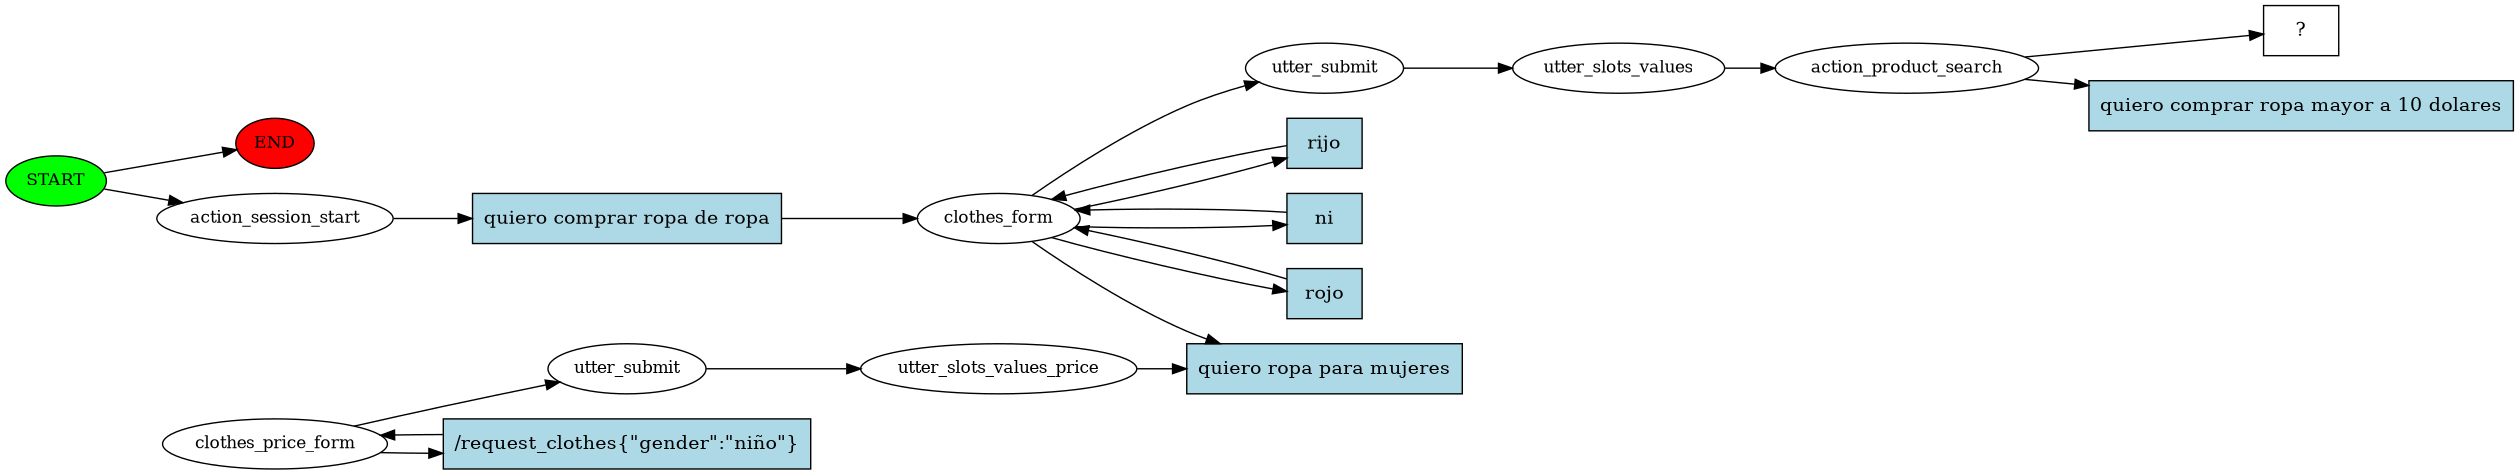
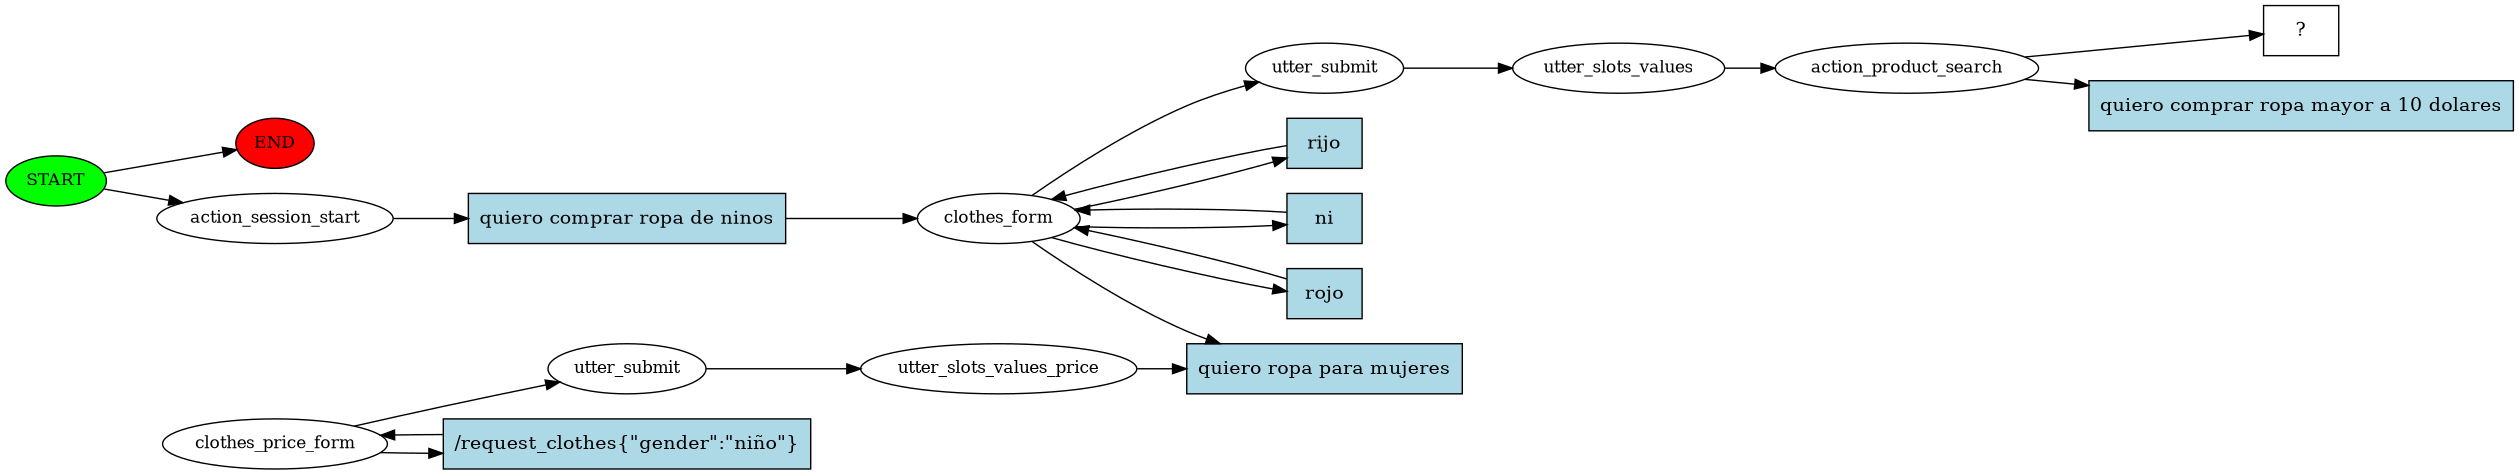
(627, 218) -> (627, 218)
